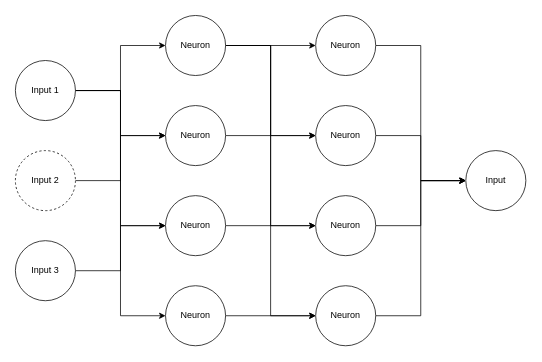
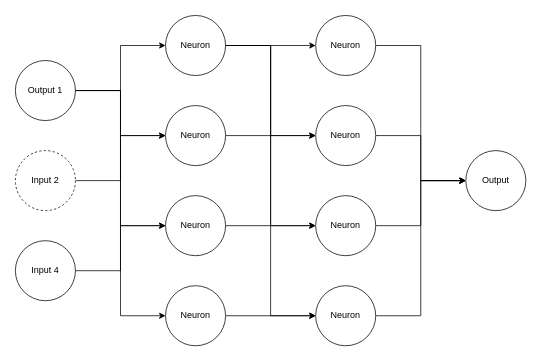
(45, 90) -> (45, 90)
(495, 180) -> (495, 180)
(45, 270) -> (45, 270)
